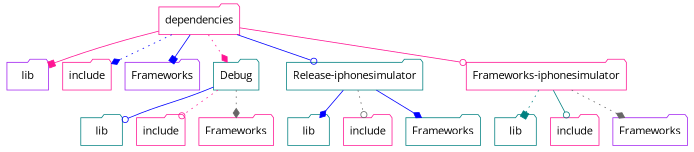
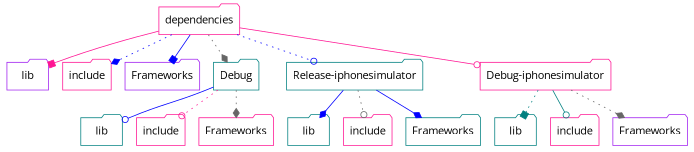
(215, 45) -> (215, 45)
(274, 47) -> (274, 47)
(546, 76) -> (546, 76)
